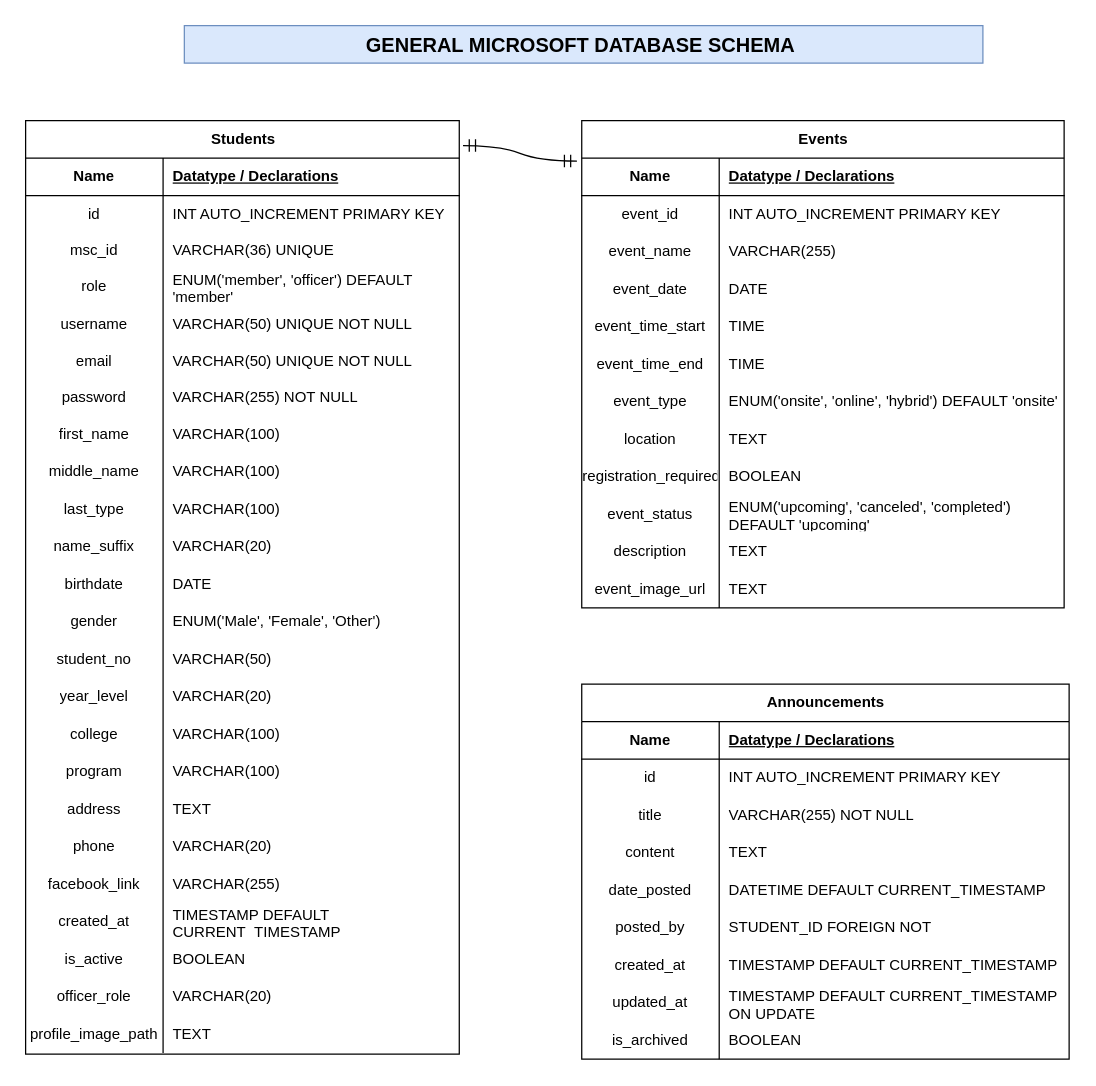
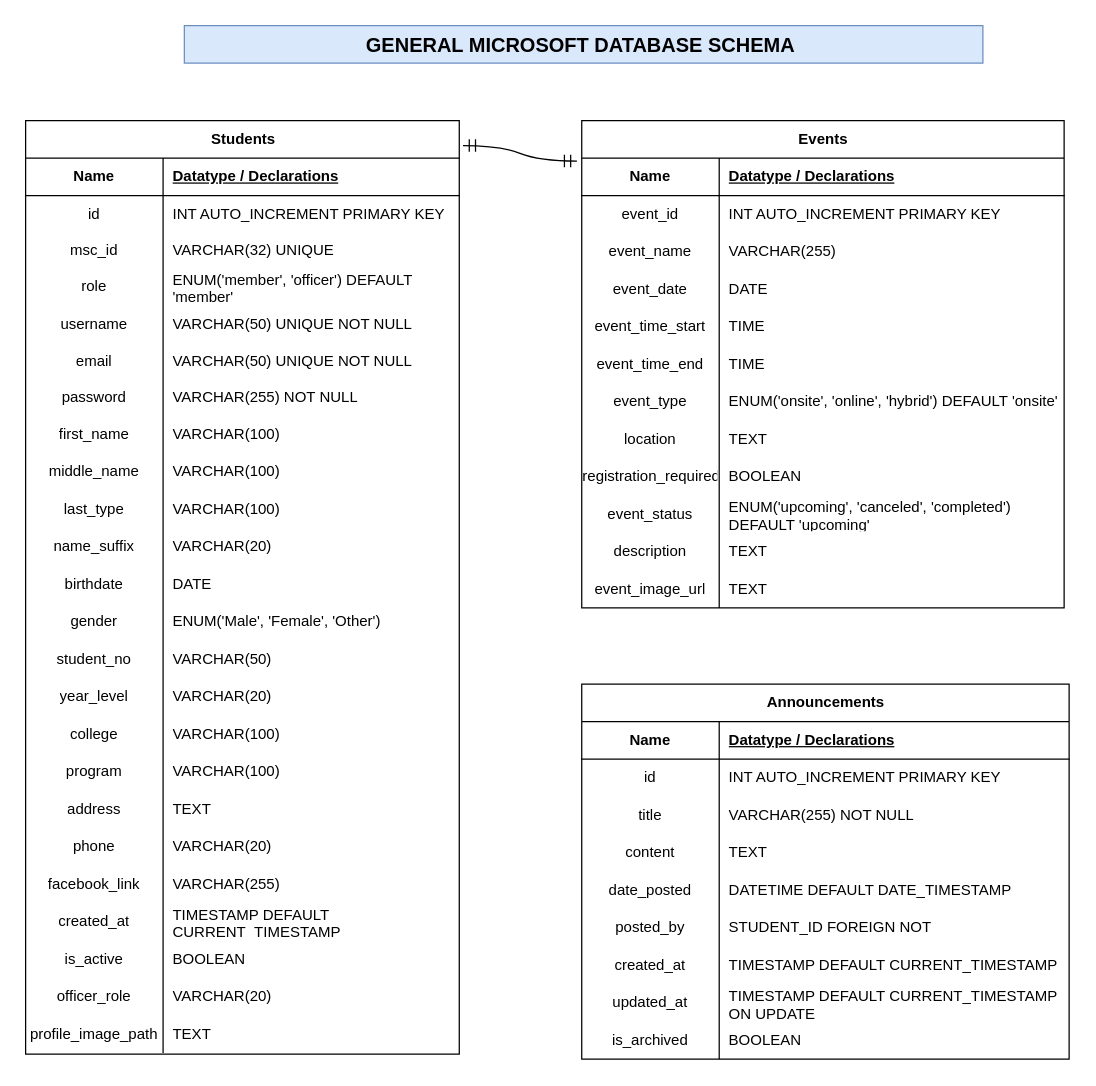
(247, 251) -> (247, 251)
(868, 891) -> (856, 891)
